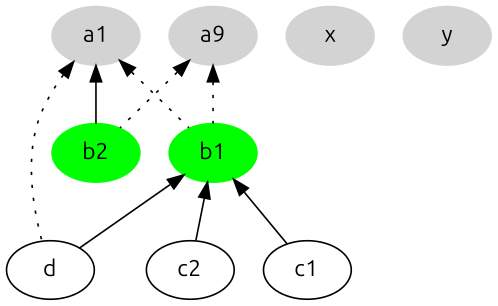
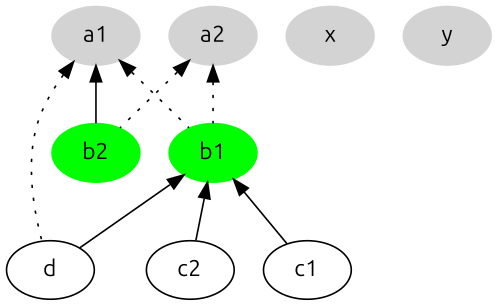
(213, 36) -> (213, 36)
